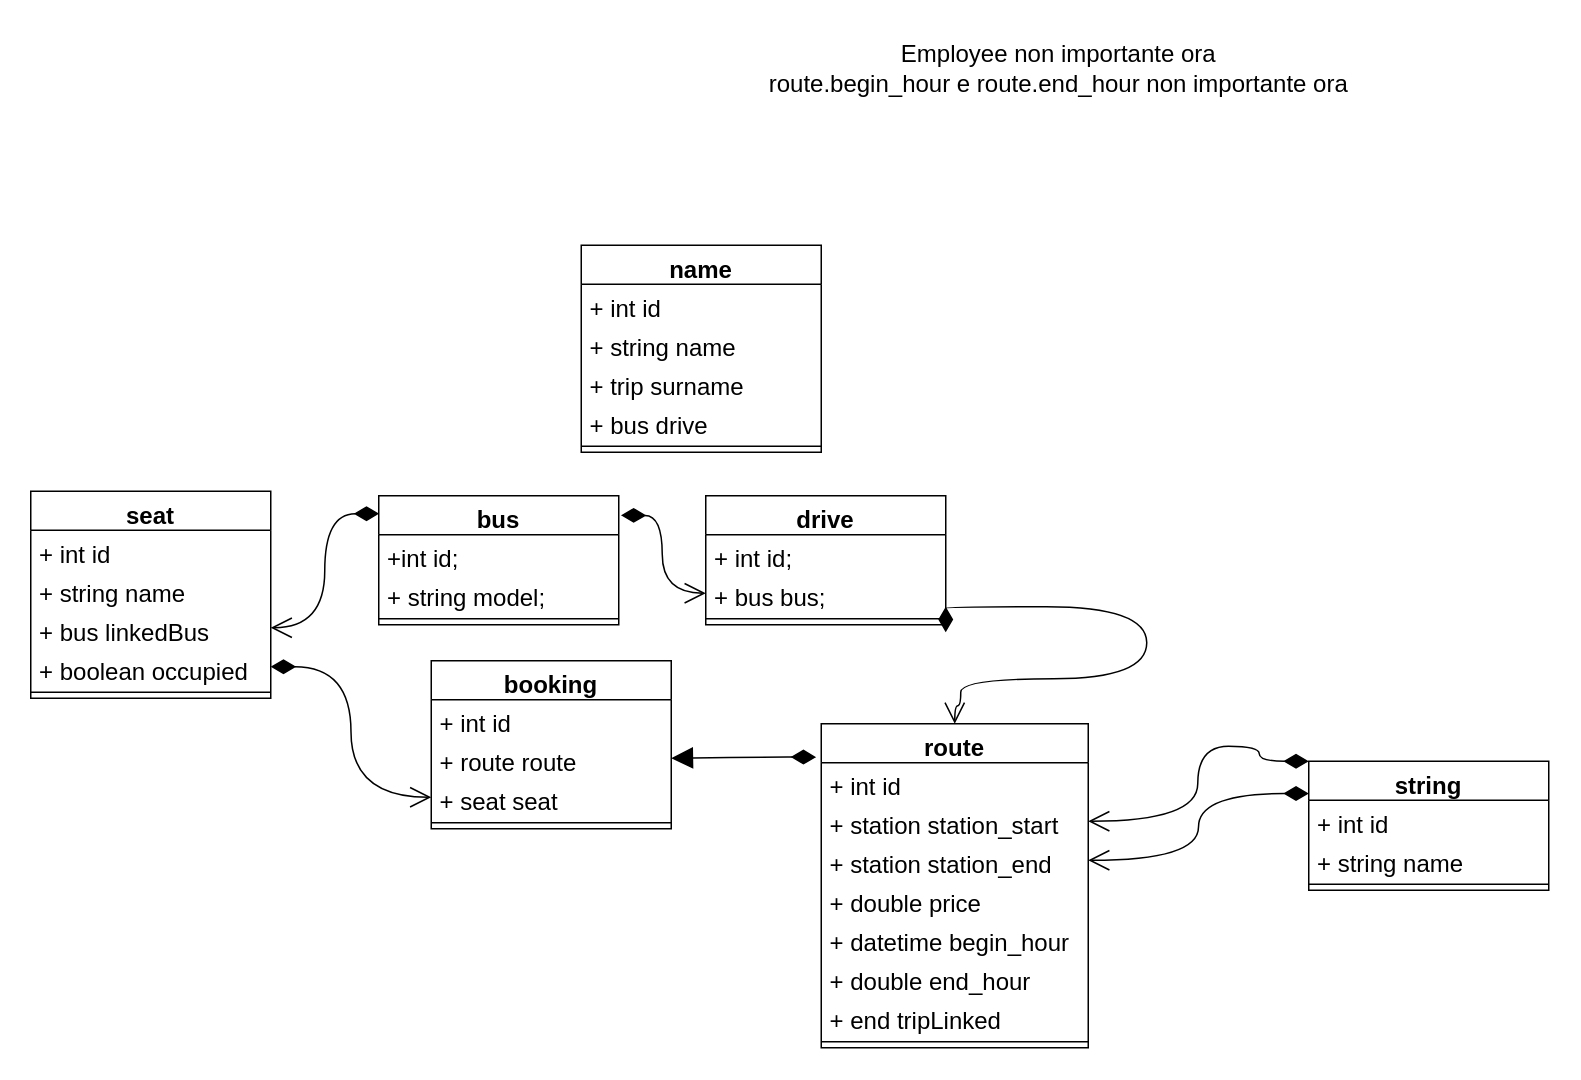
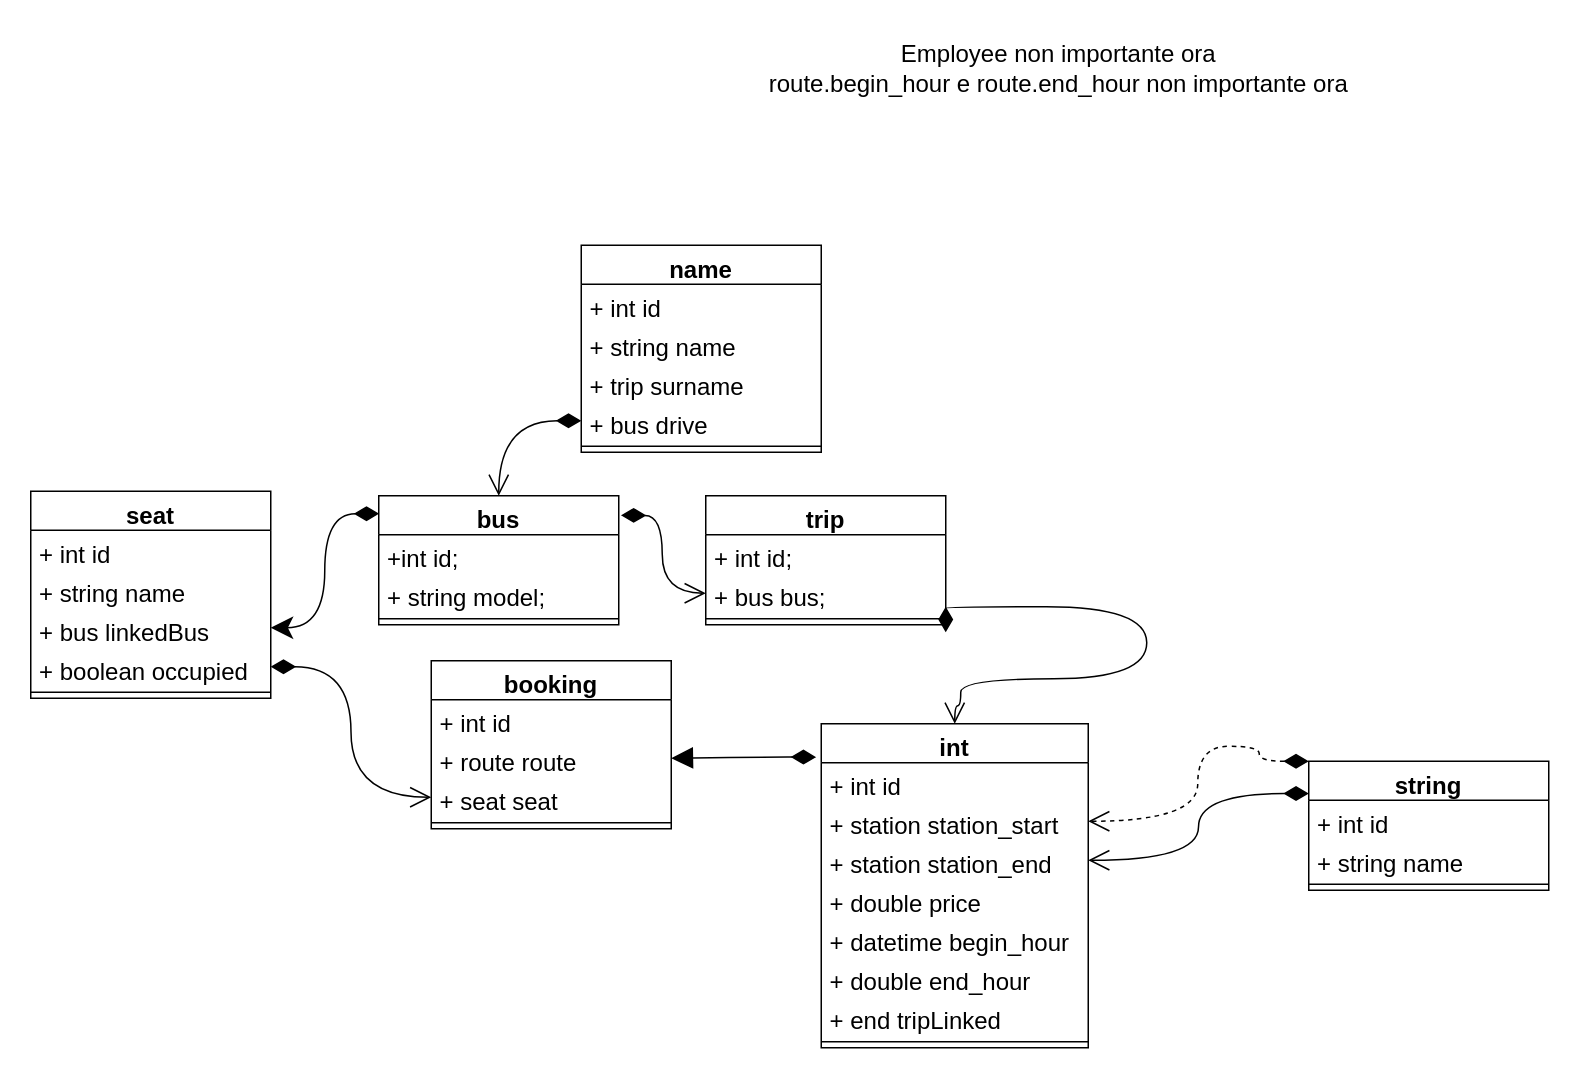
none -> (512, 441)
(825, 520) -> (825, 520)
(307, 619) -> (313, 616)
(954, 748) -> (954, 748)
(1196, 793) -> (1196, 793)
